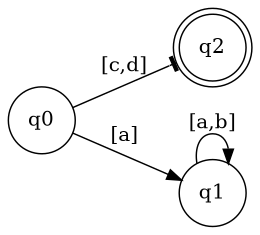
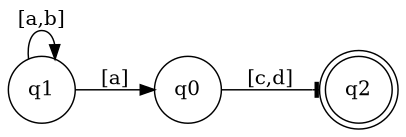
(120, 154) -> (108, 90)
